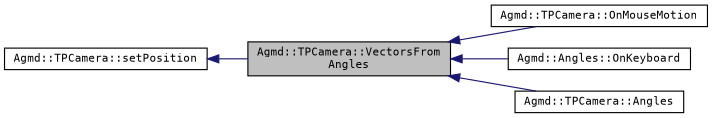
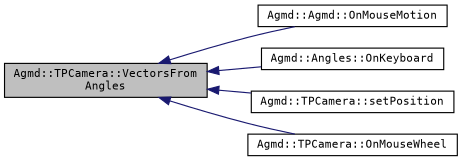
(599, 16) -> (353, 16)
(233, 59) -> (235, 92)
(599, 102) -> (353, 145)
